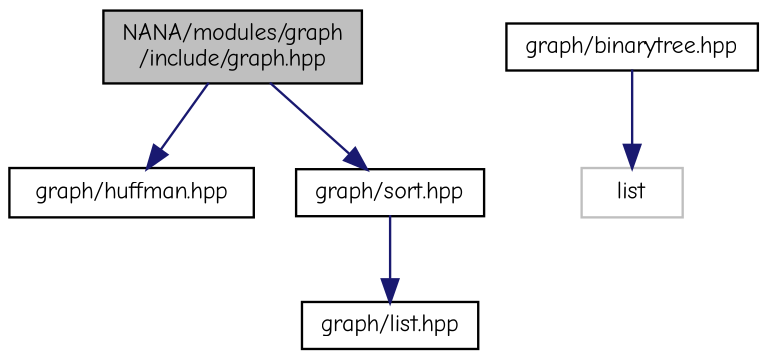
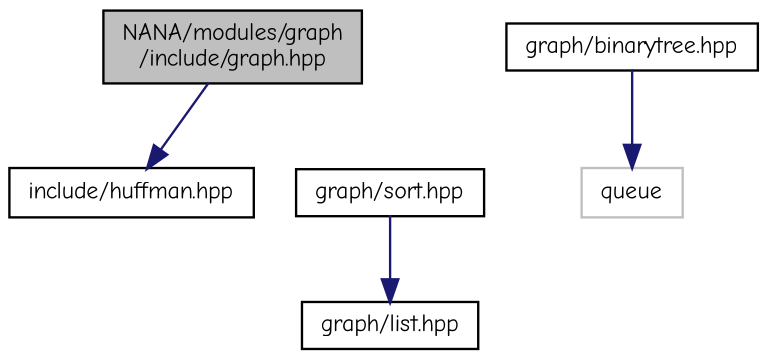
(310, 118) -> none
(132, 193) -> (132, 193)
(632, 193) -> (632, 193)
